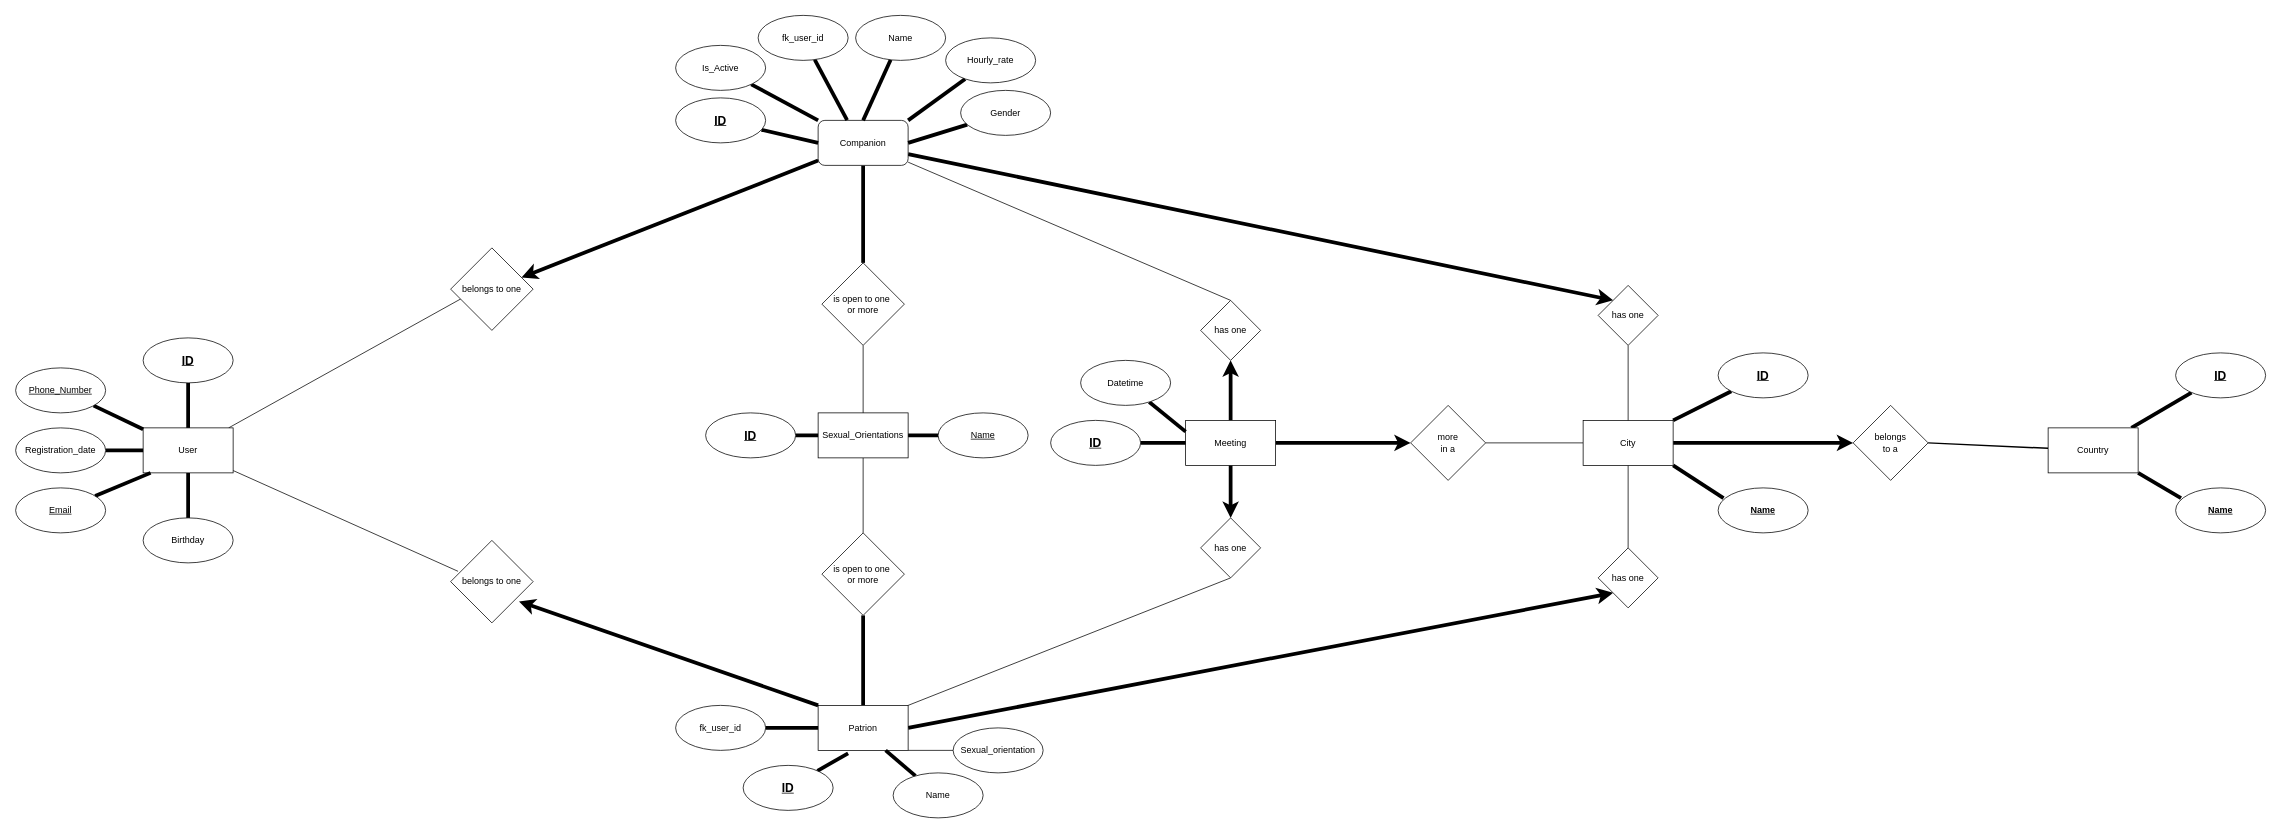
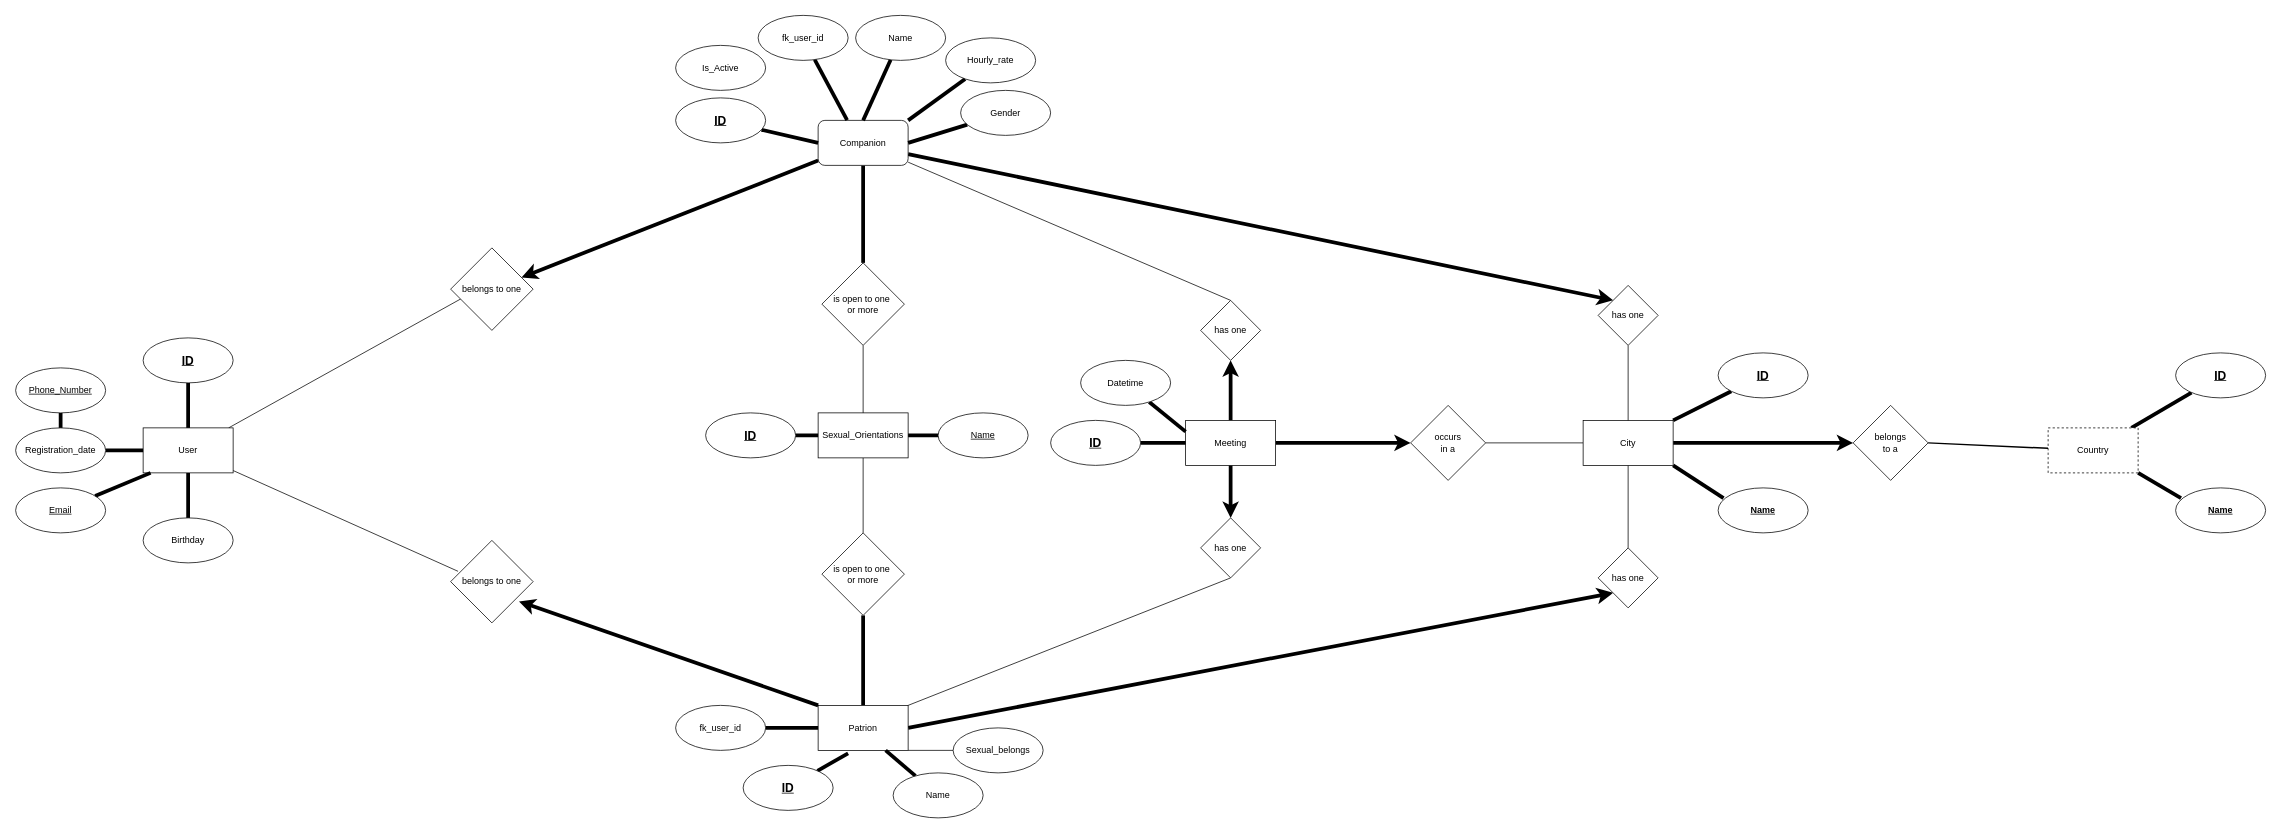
(784, 102) -> none
(118, 417) -> (60, 420)
(1448, 443) -> (1448, 443)
(2093, 450) -> (2093, 450)
(998, 750) -> (998, 750)
